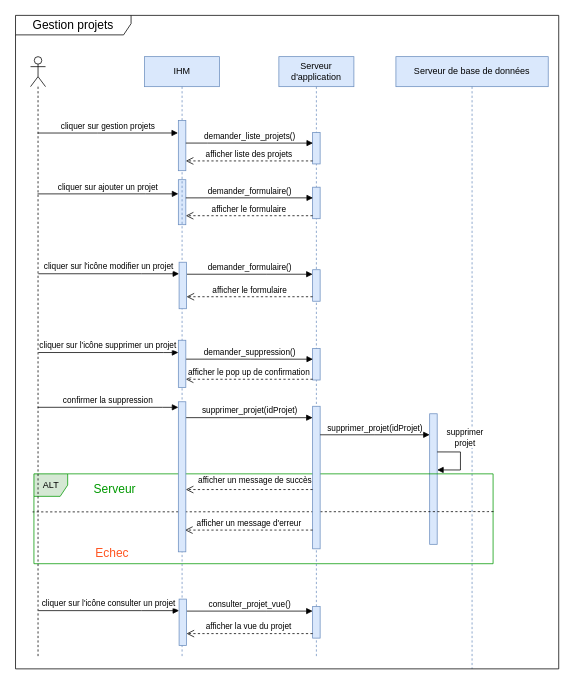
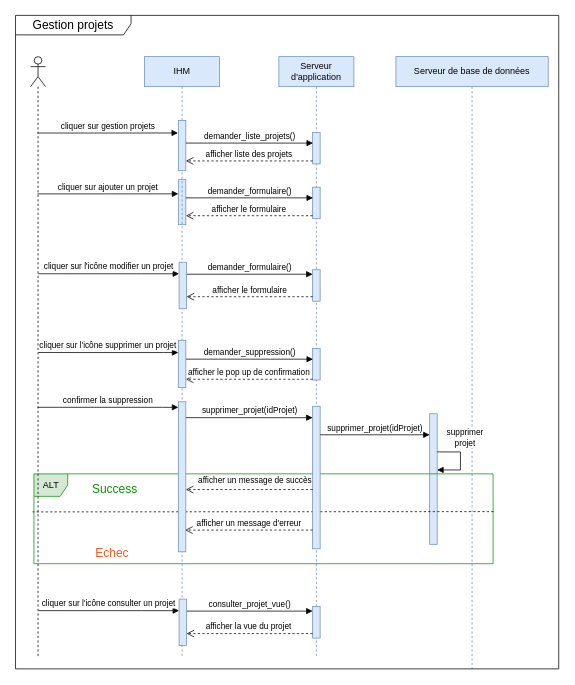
(115, 489) -> (115, 489)
